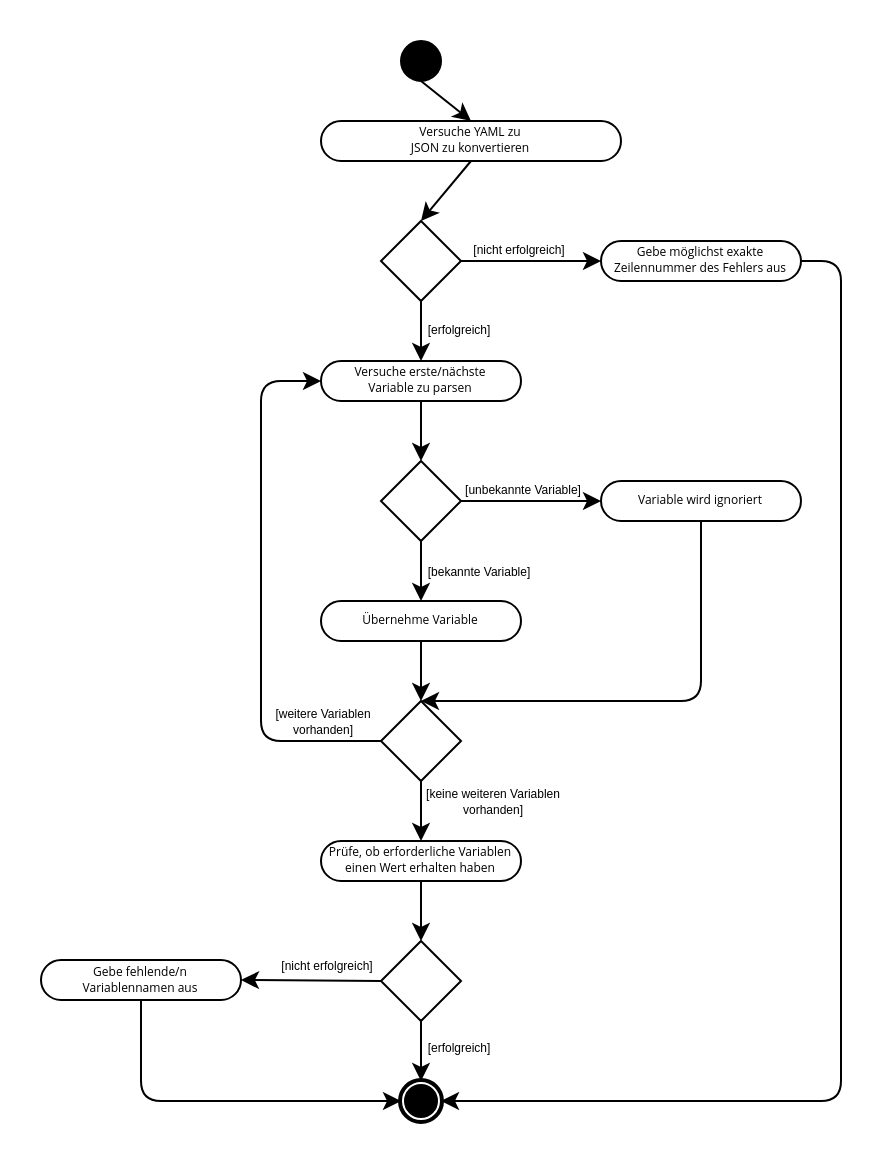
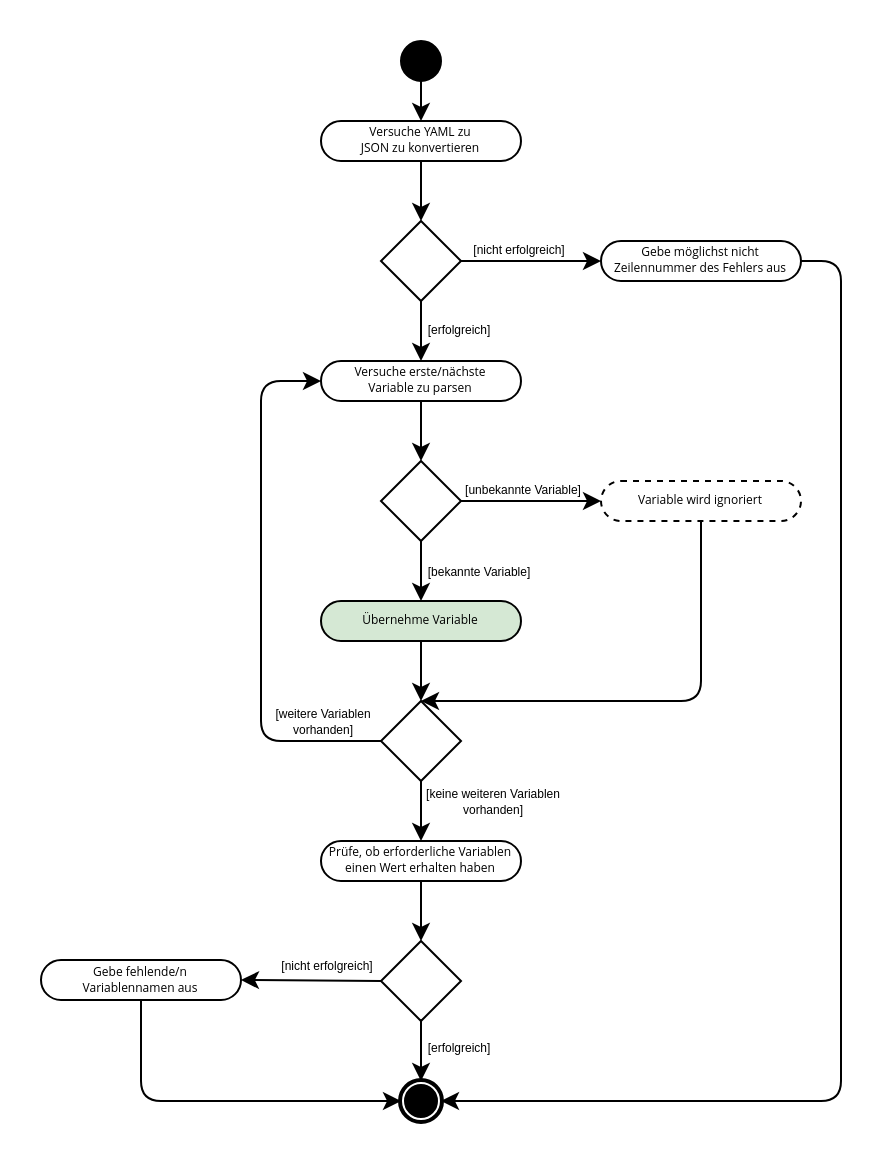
(471, 141) -> (421, 141)
(701, 261) -> (701, 261)
(701, 501) -> (701, 501)
(421, 621) -> (421, 621)
